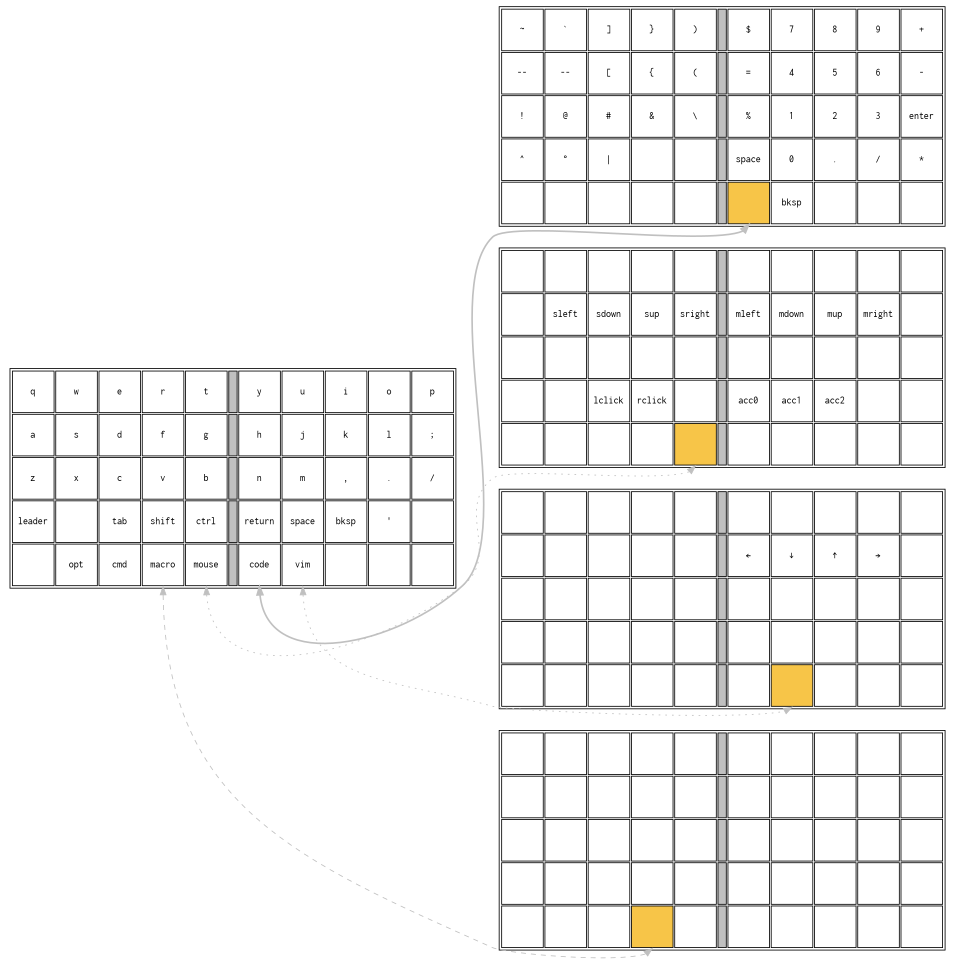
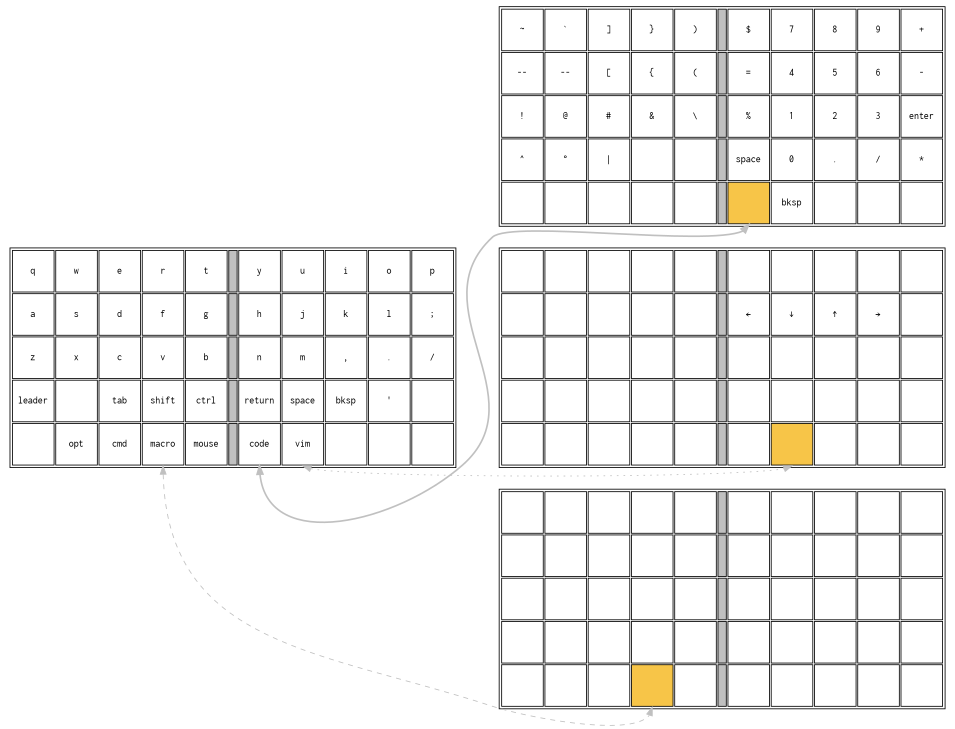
(722, 358) -> none
